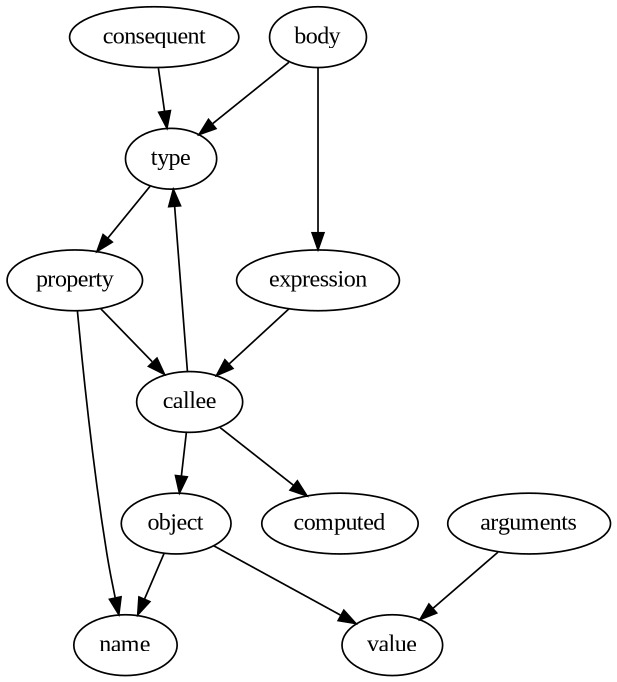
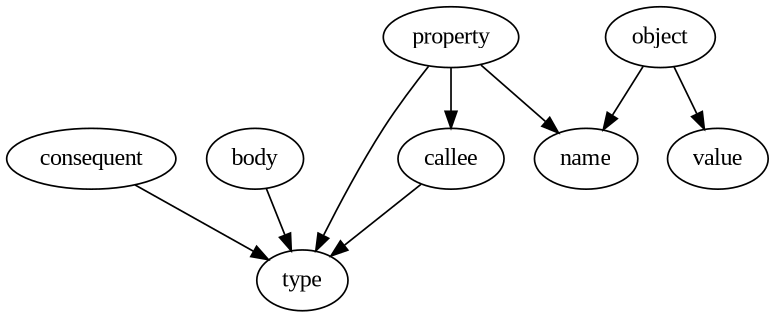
(129, 212) -> (371, 148)
(318, 280) -> none
(184, 454) -> none
(340, 524) -> none
(529, 524) -> none
